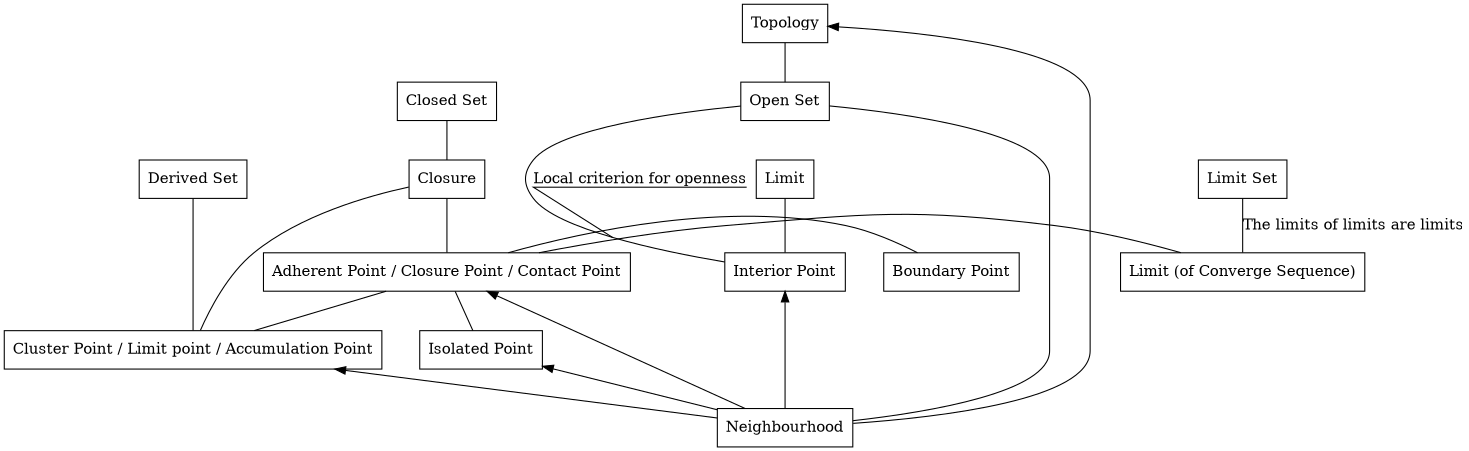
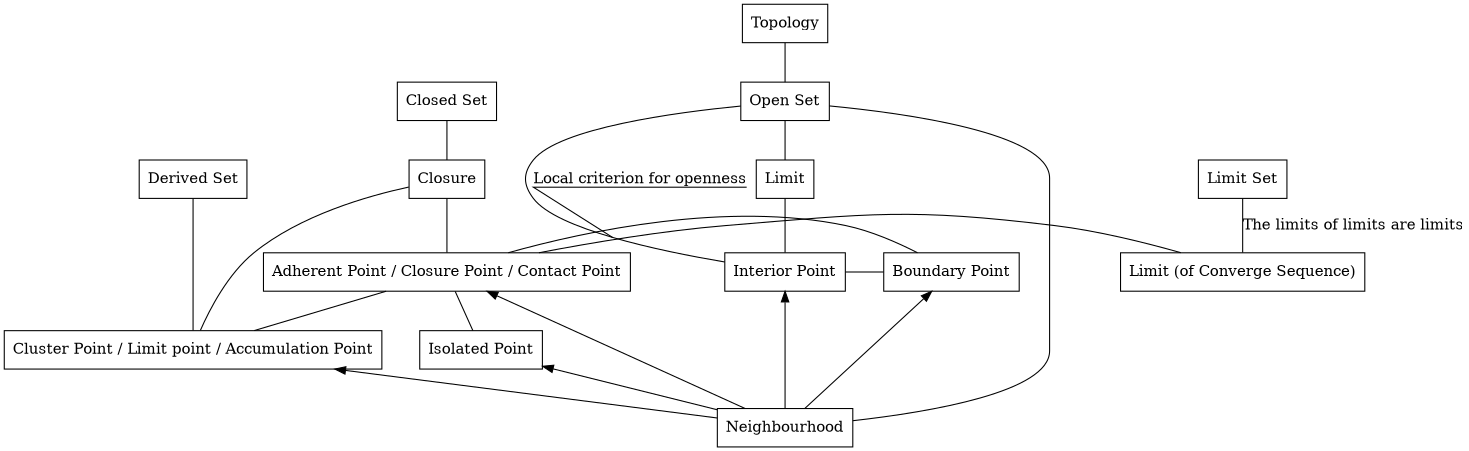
none -> (785, 140)
(1090, 218) -> (864, 354)
none -> (865, 272)
